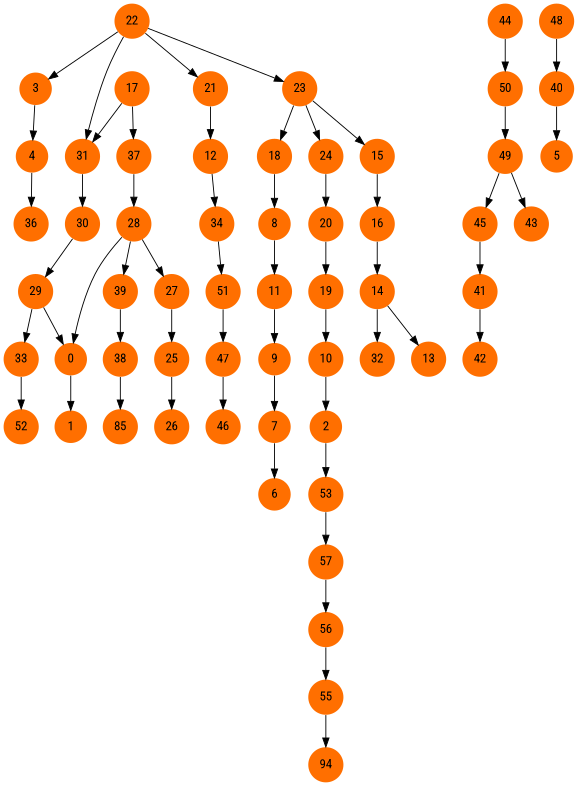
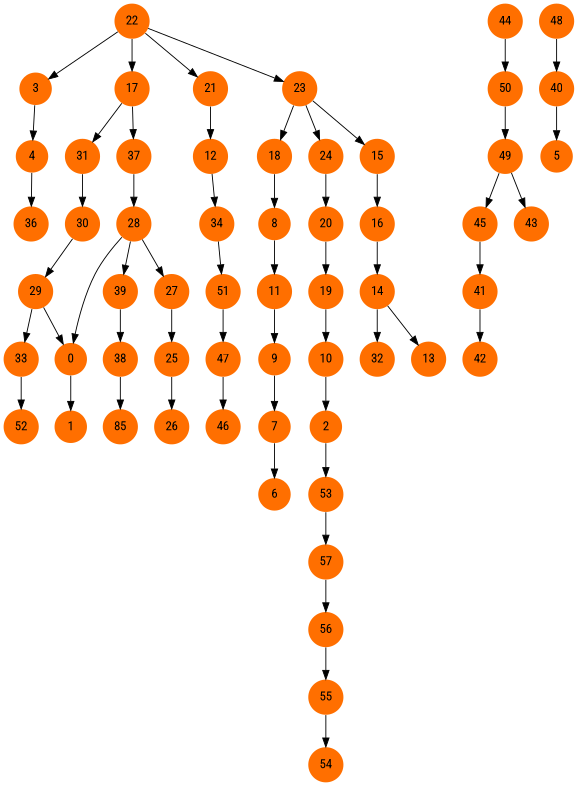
(103, 82) -> (132, 50)
(326, 765) -> (326, 765)
